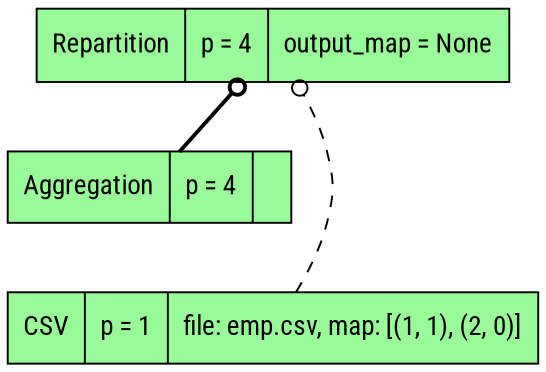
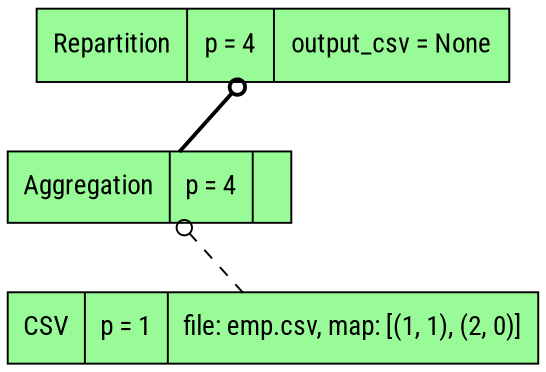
(389, 44) -> (392, 44)
(332, 195) -> (216, 263)
